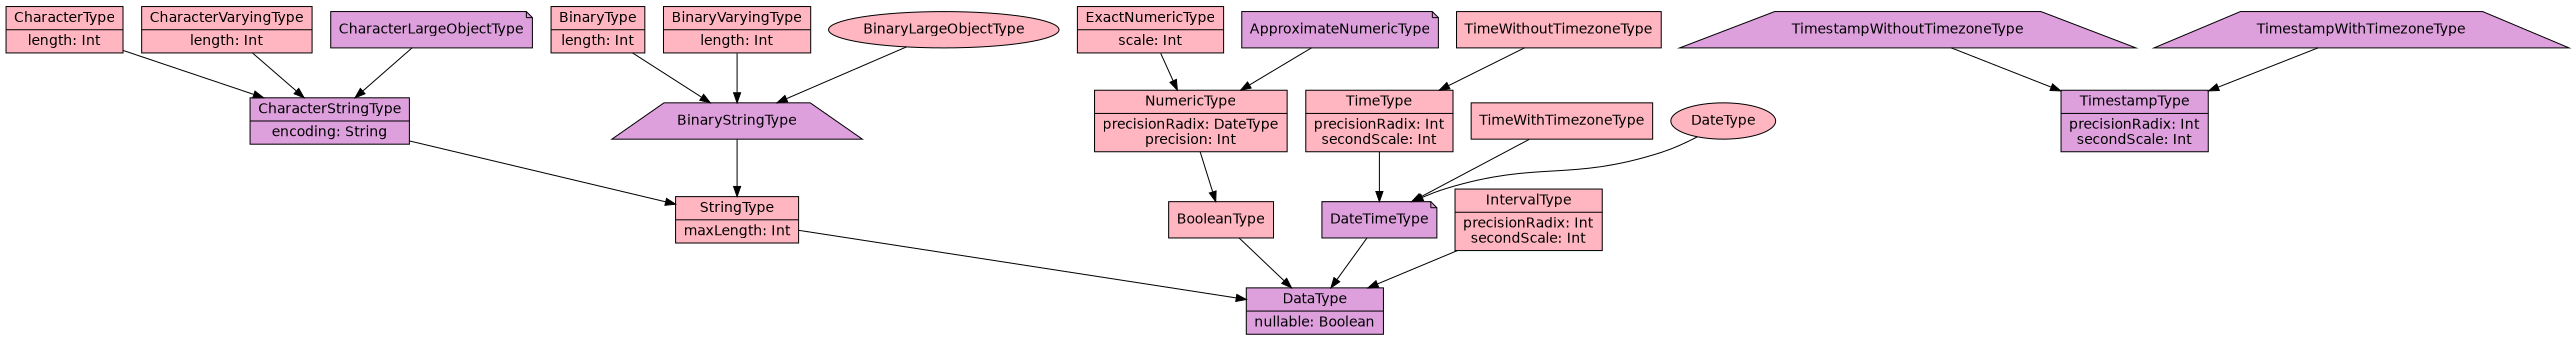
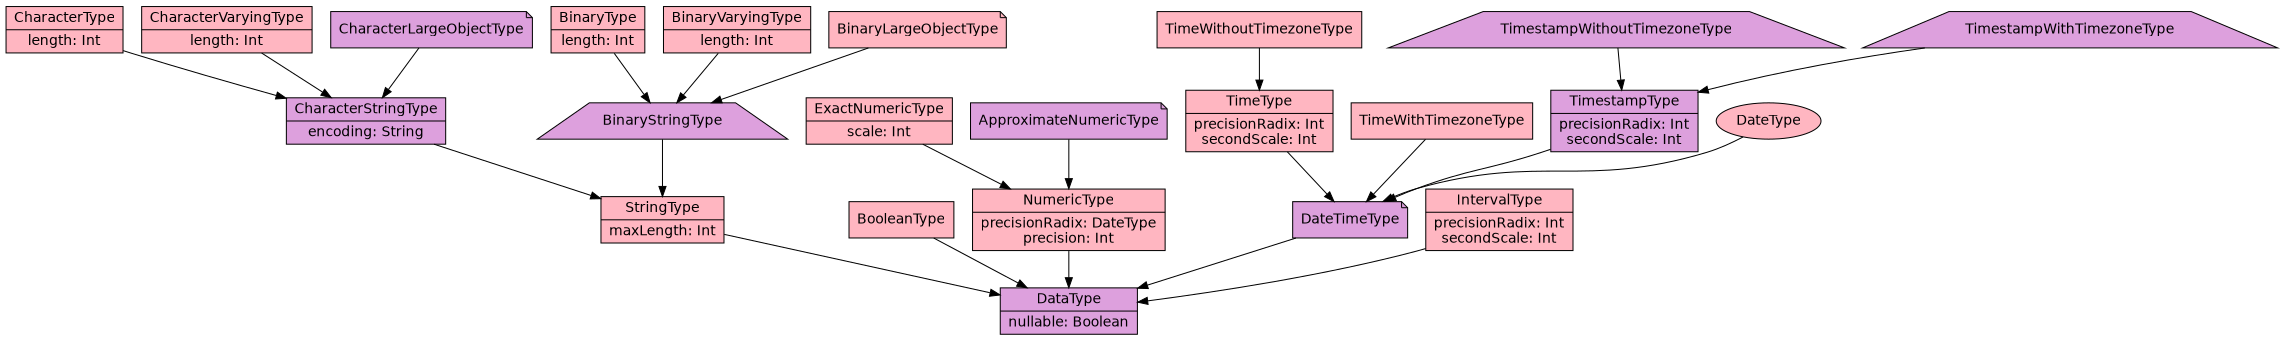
(944, 30) -> (918, 30)
none -> (1480, 169)
(1206, 172) -> (1069, 264)
